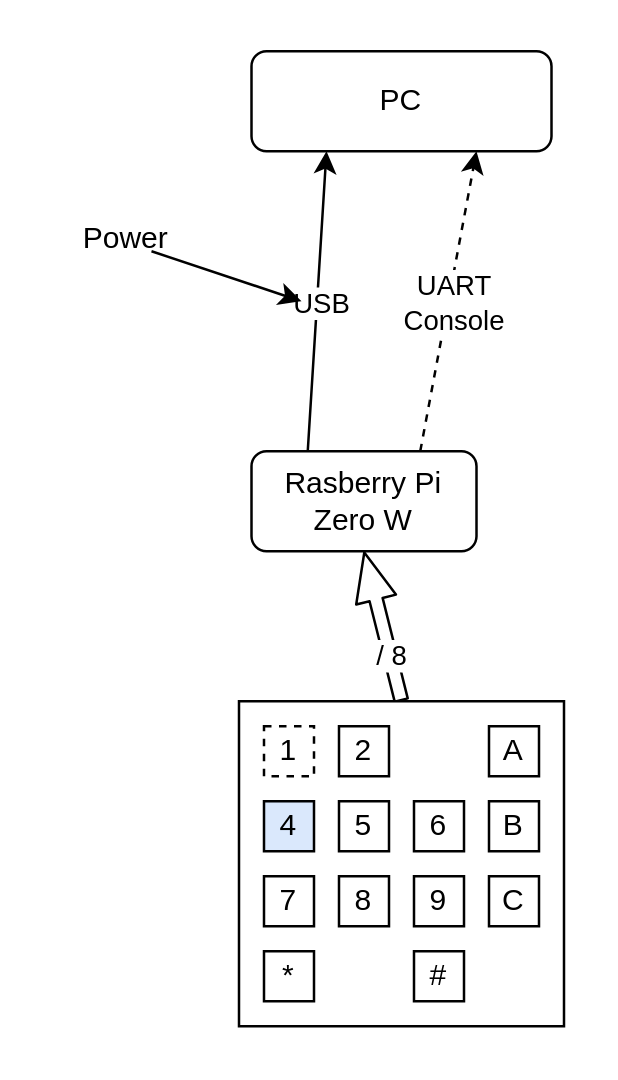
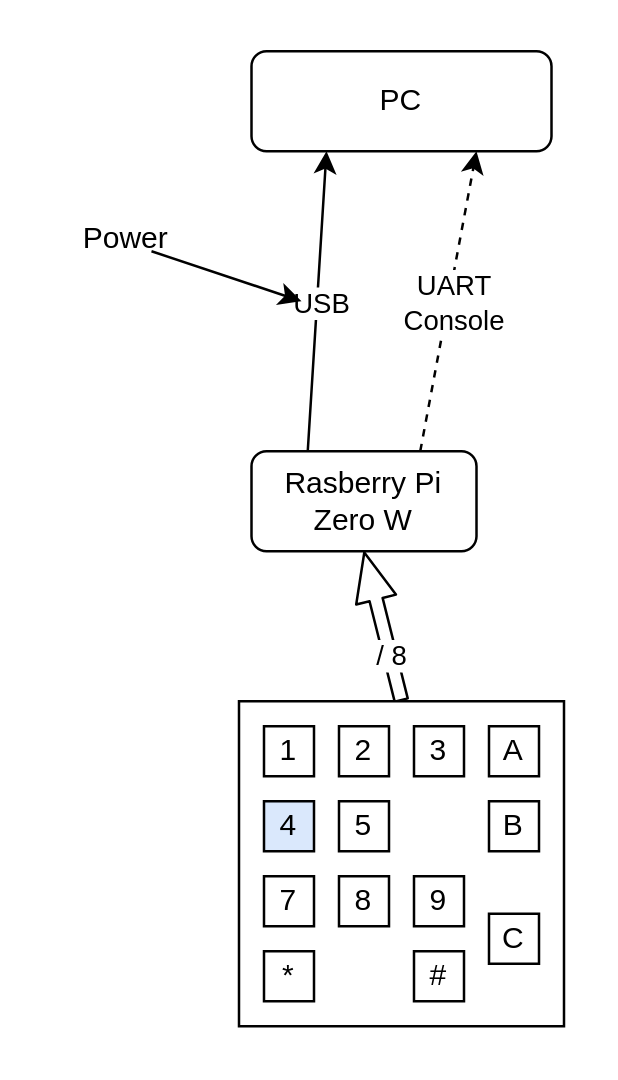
(289, 751) -> (289, 751)
none -> (439, 751)
(439, 826) -> none
(514, 901) -> (514, 939)
